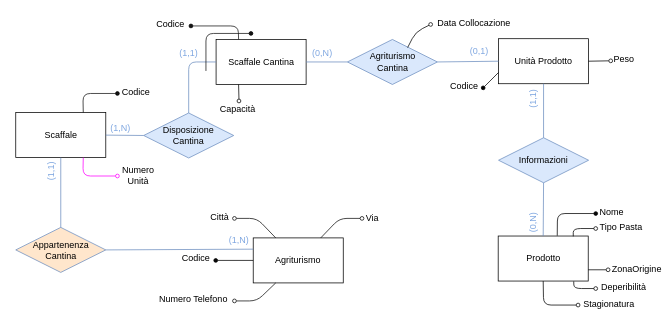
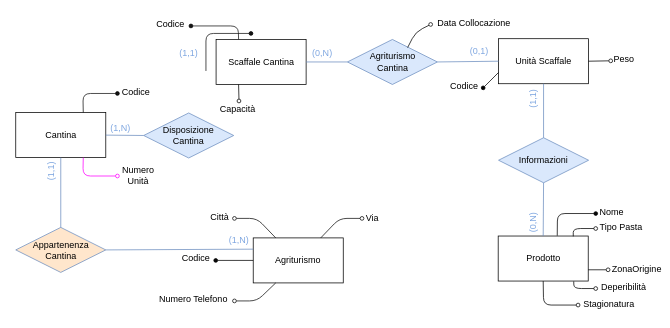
(543, 61) -> (543, 61)
(189, 76) -> none
(61, 135) -> (61, 135)
